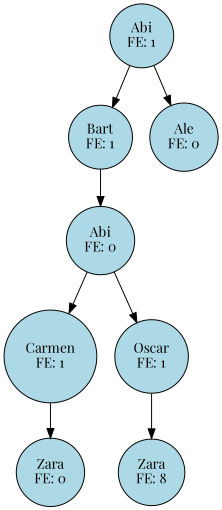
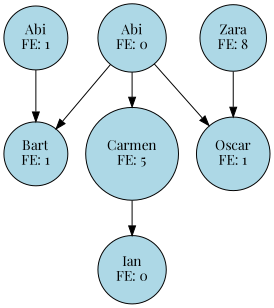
(184, 137) -> none
(101, 183) -> (87, 93)
(50, 356) -> (132, 154)
(152, 411) -> (233, 89)
(50, 472) -> (132, 270)
